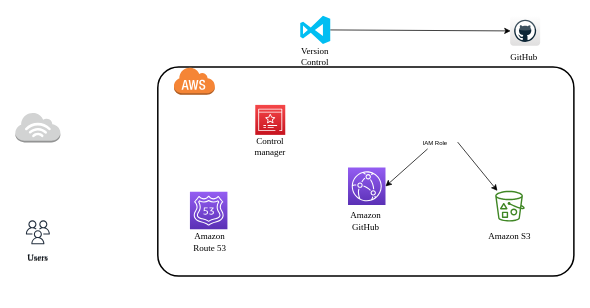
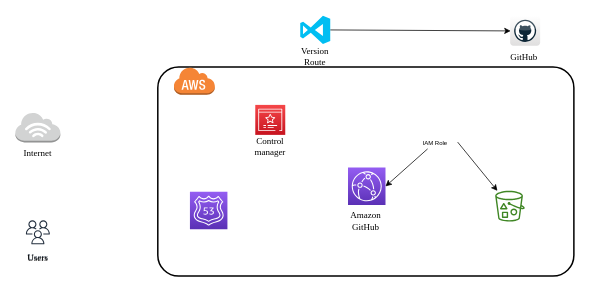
(315, 56) -> (315, 56)
none -> (38, 153)
(510, 236) -> none
(210, 242) -> none
